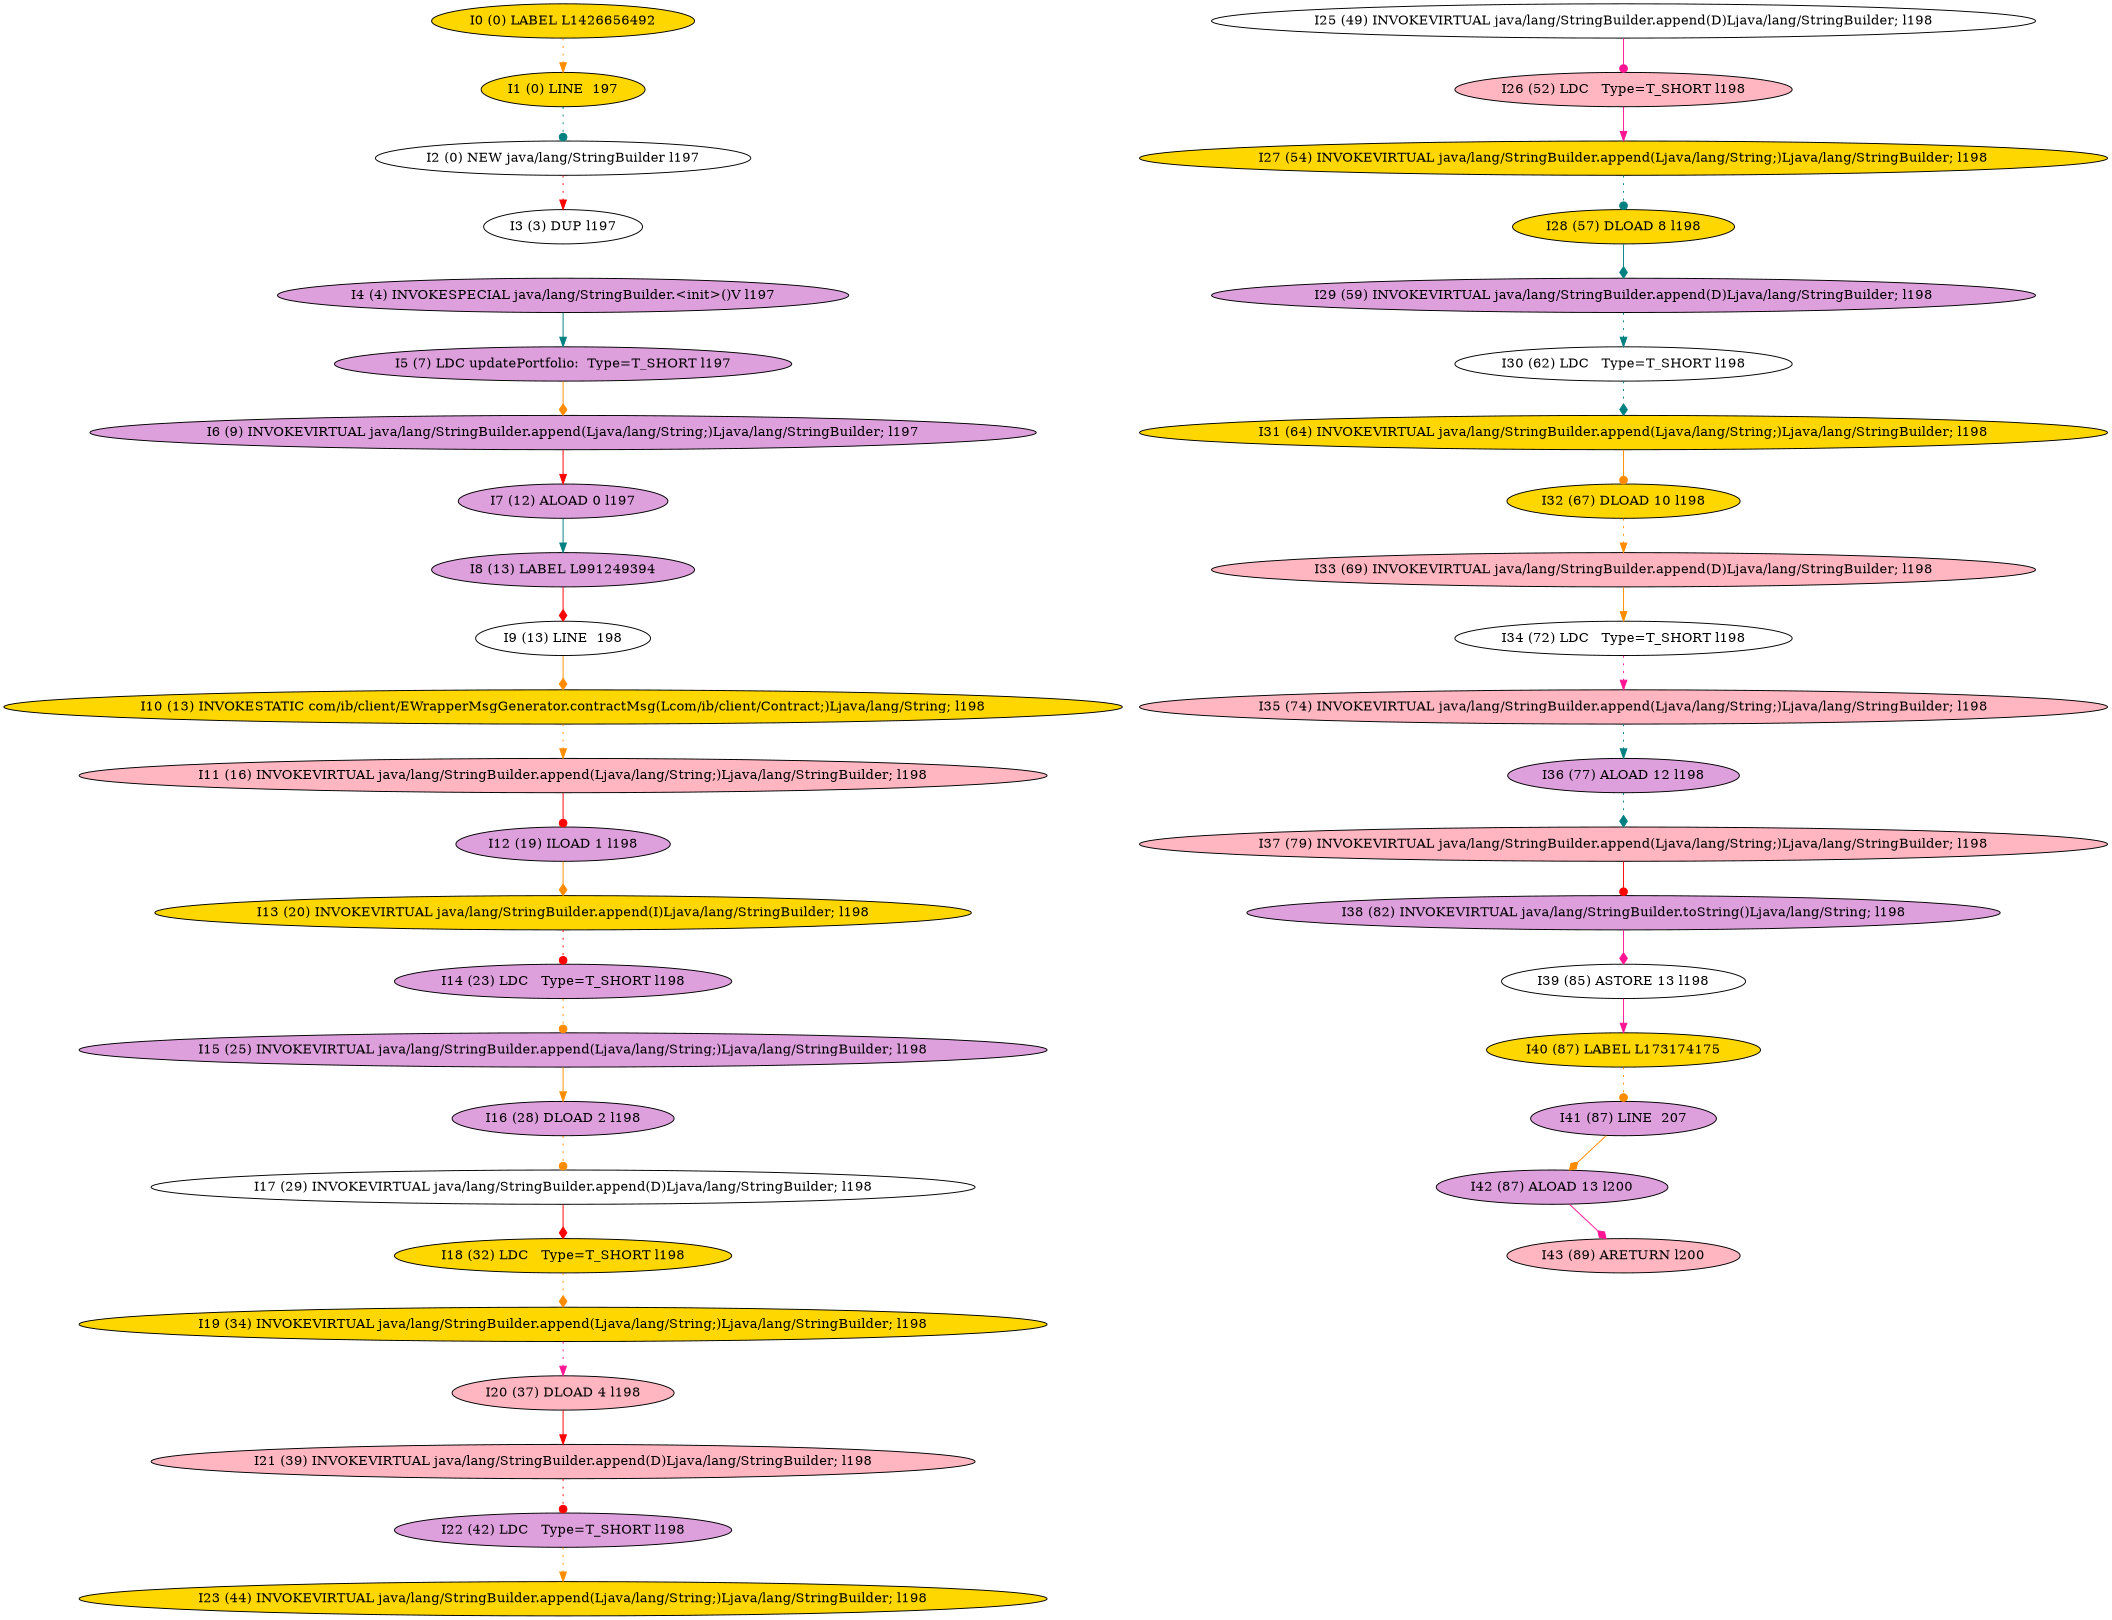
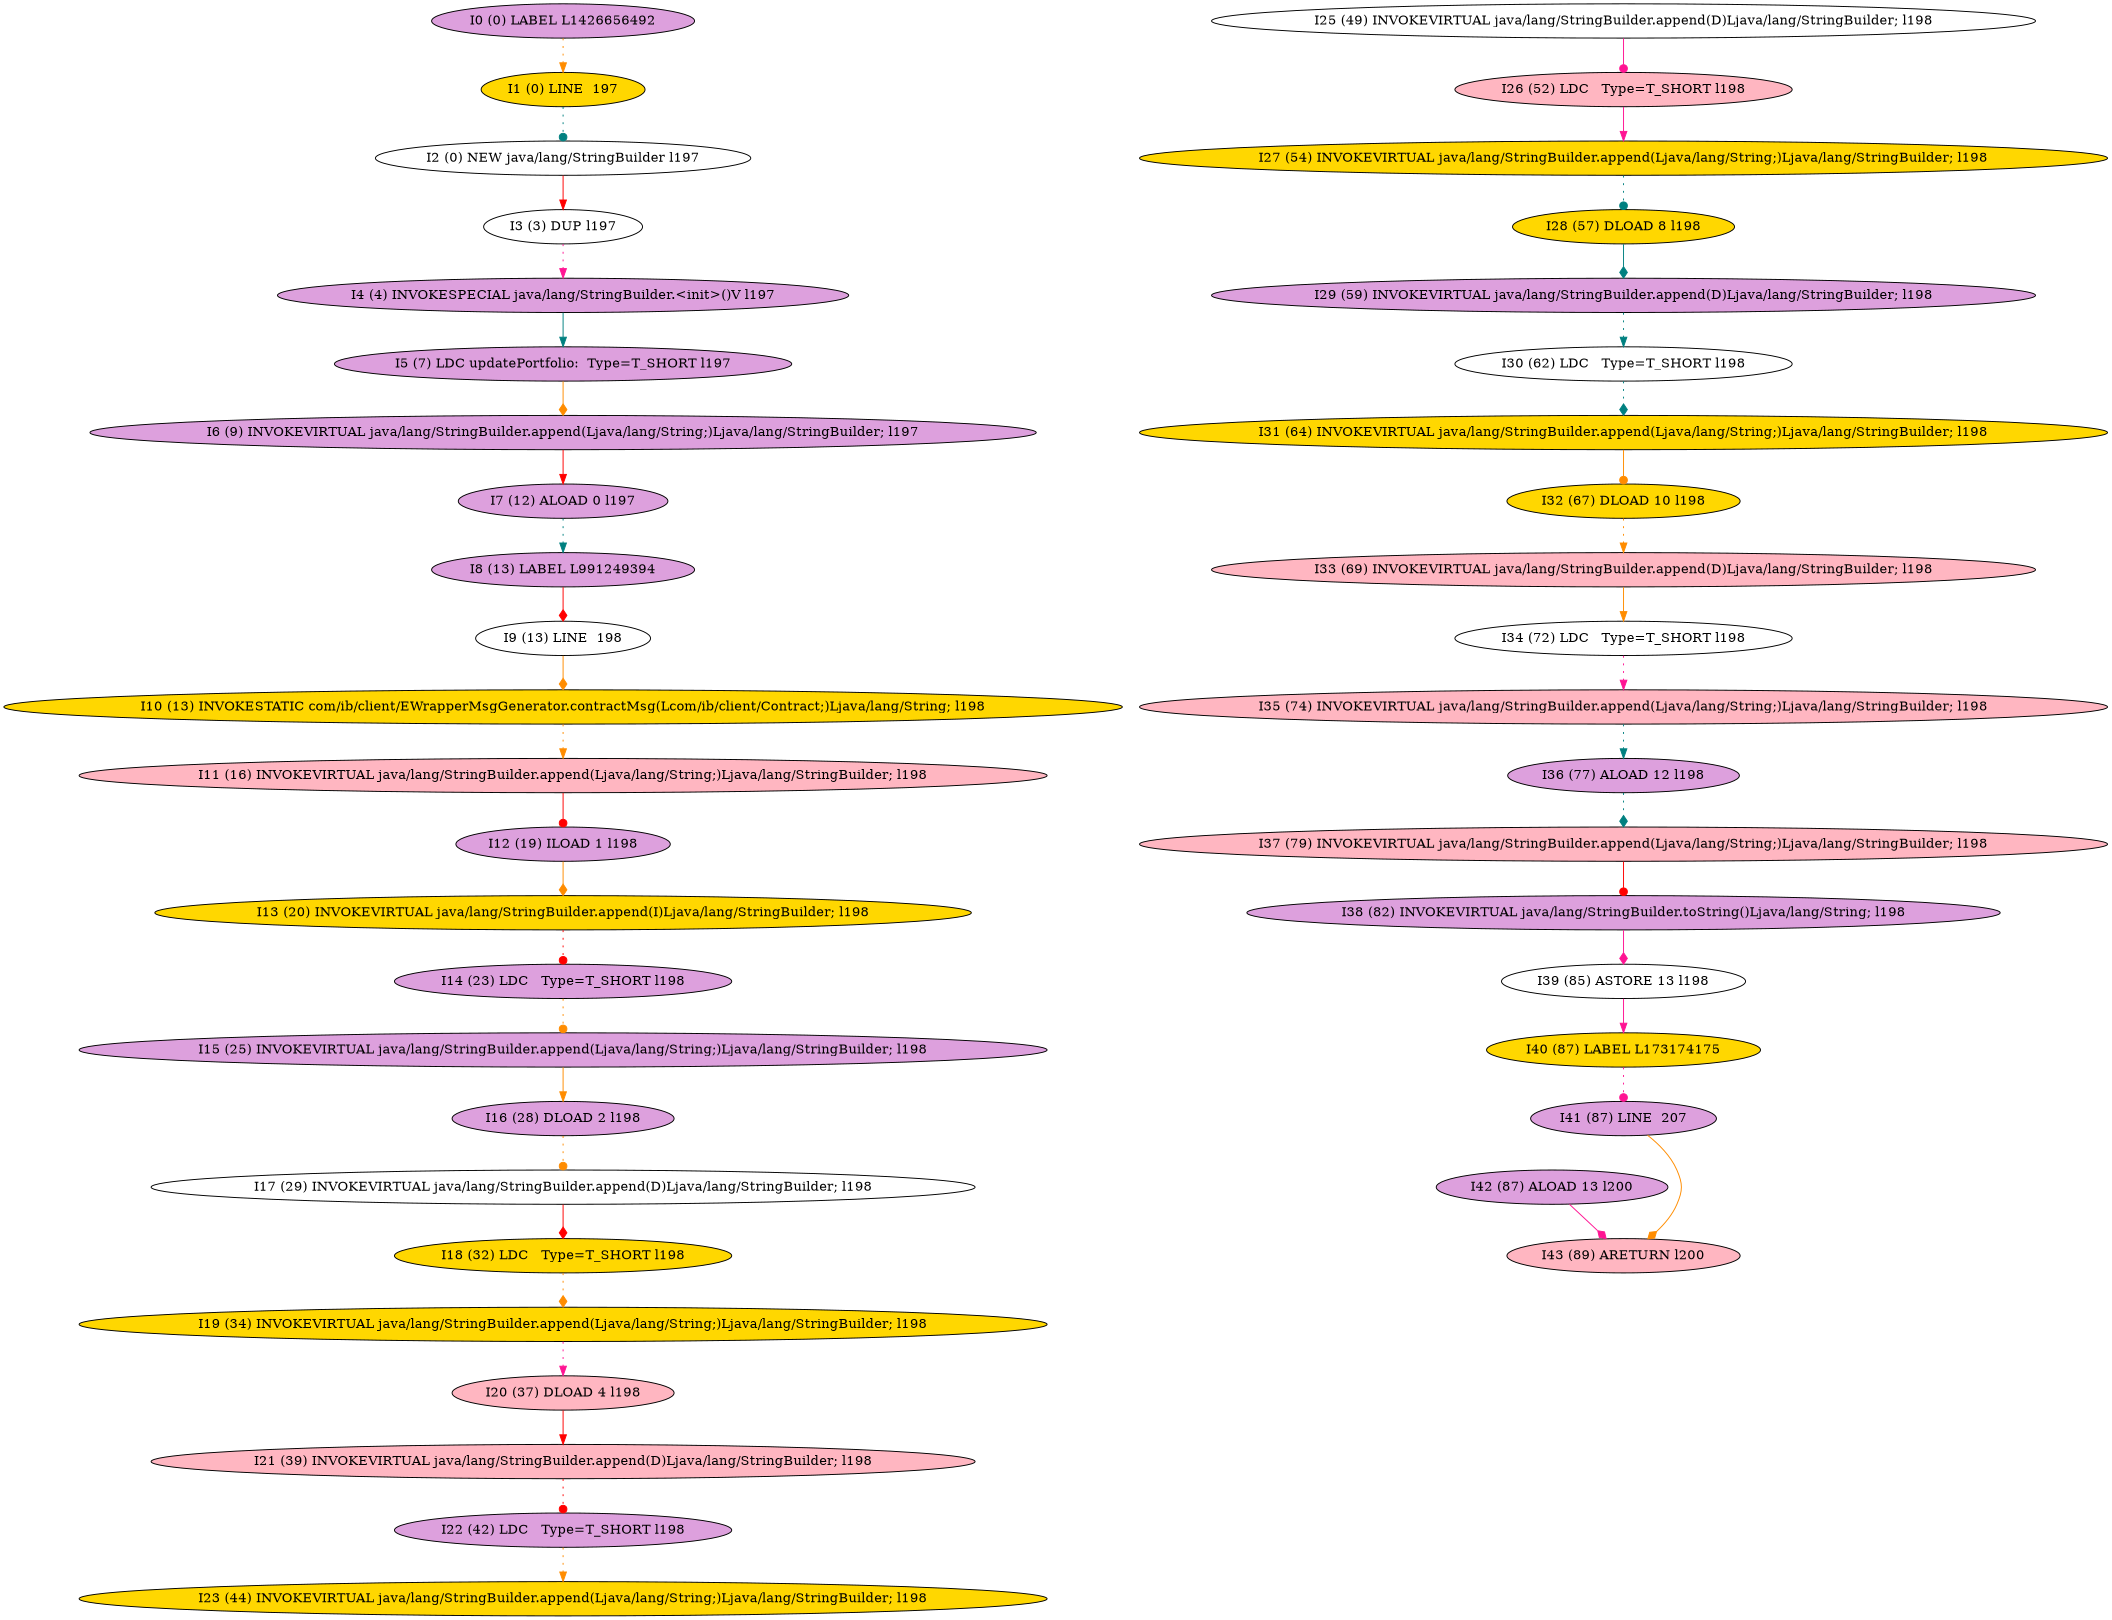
(563, 21) -> (563, 21)
(563, 188) -> (563, 188)
none -> (563, 256)
(563, 531) -> (563, 531)
(1624, 1081) -> (1624, 1081)
(1592, 1149) -> (1681, 1181)
